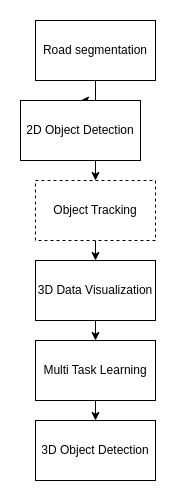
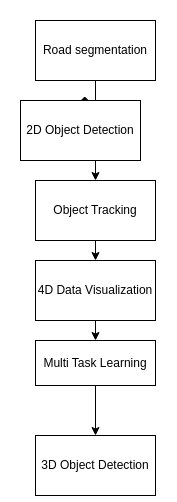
(88, 101) -> (89, 101)
(96, 211) -> (96, 211)
(96, 291) -> (96, 291)
(96, 371) -> (96, 363)
(96, 451) -> (96, 466)
